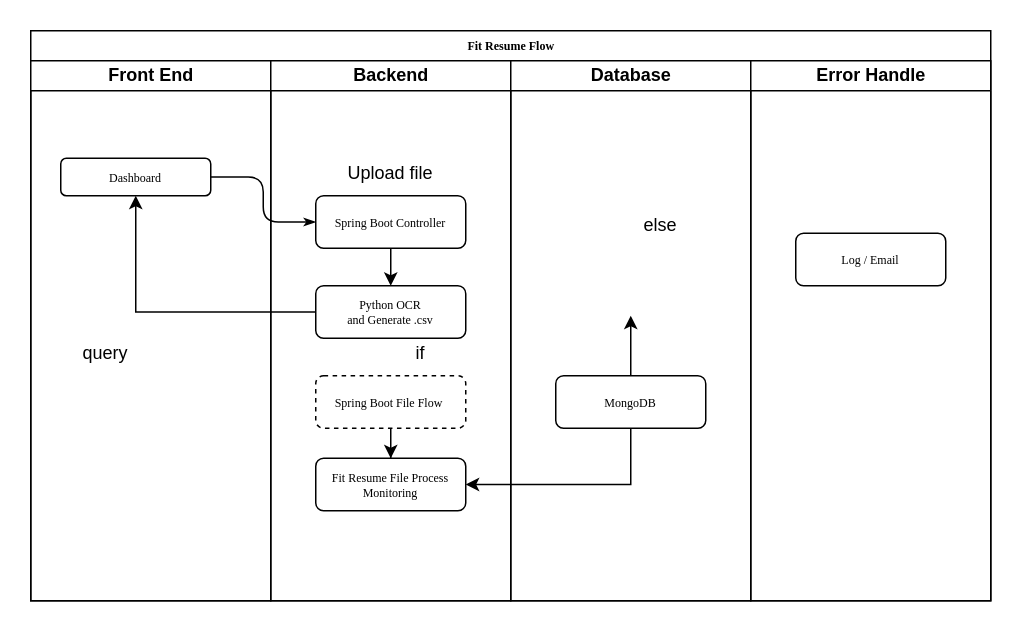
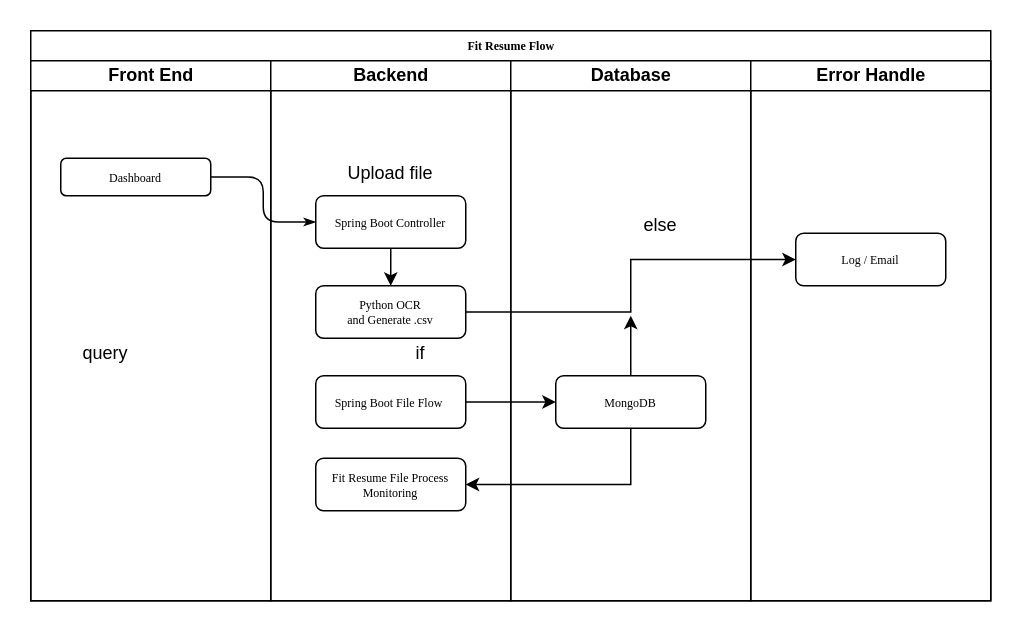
(173, 312) -> (631, 291)
(391, 402) -> (391, 402)
(391, 448) -> (506, 402)
